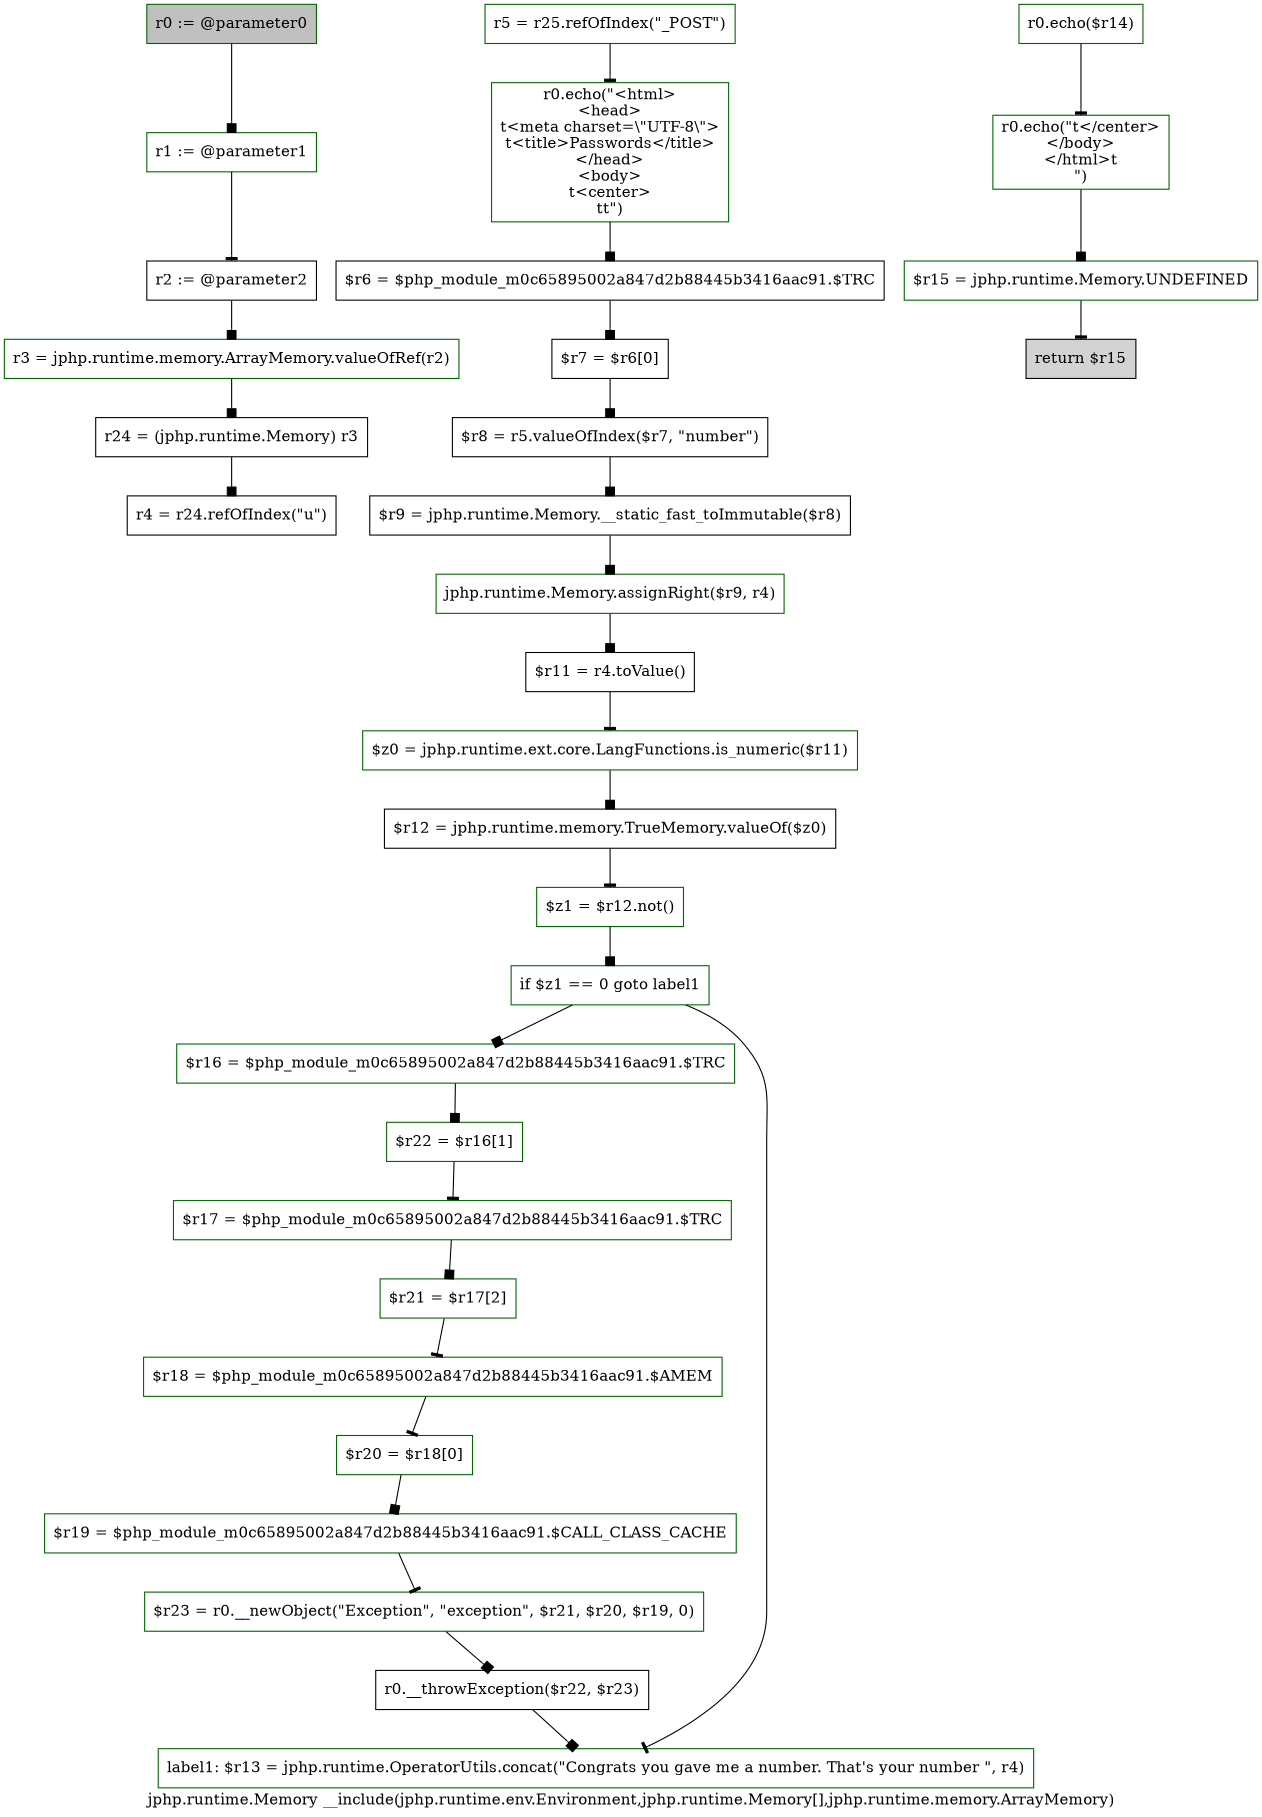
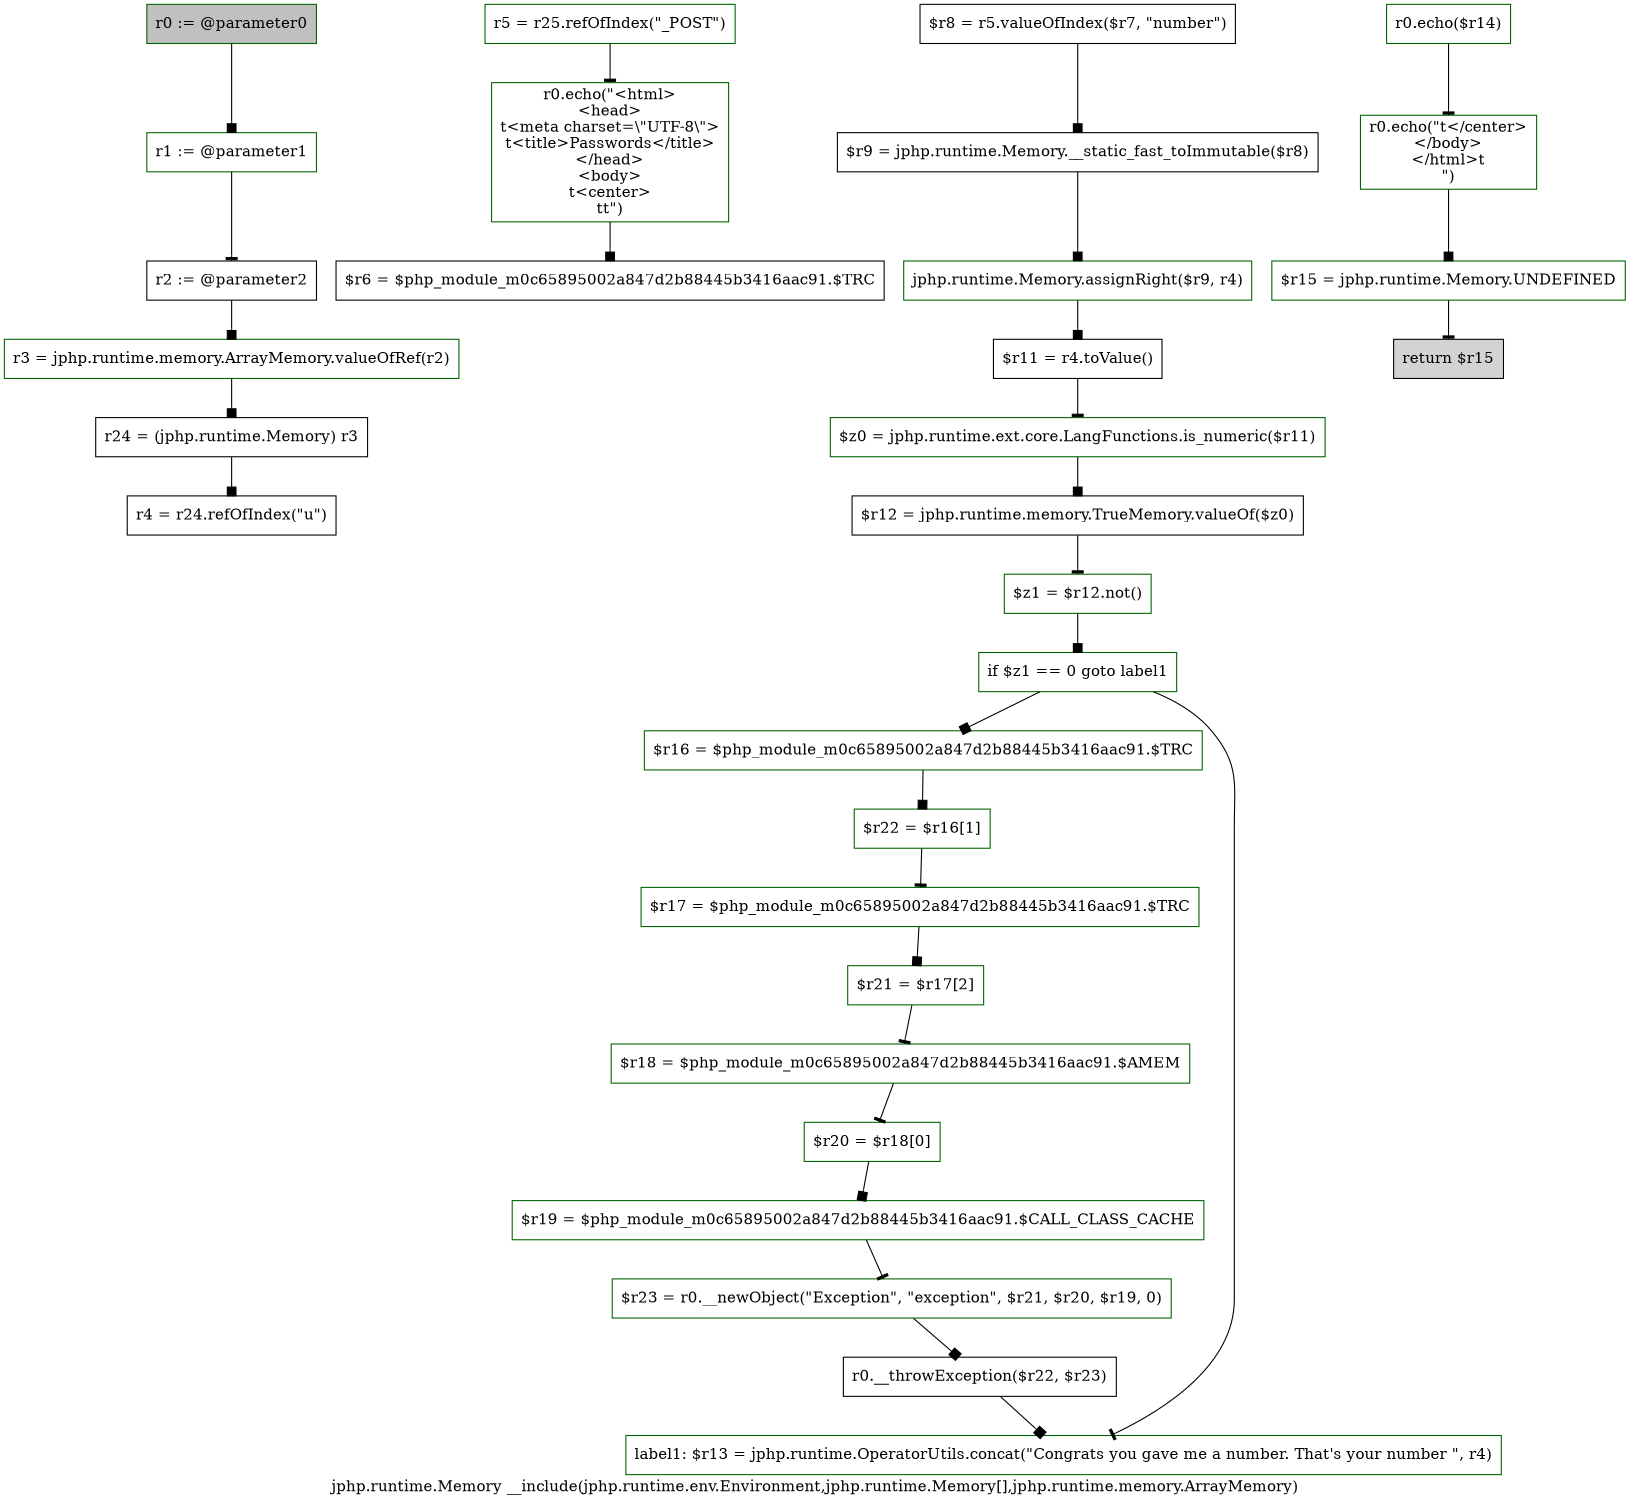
(610, 359) -> none
